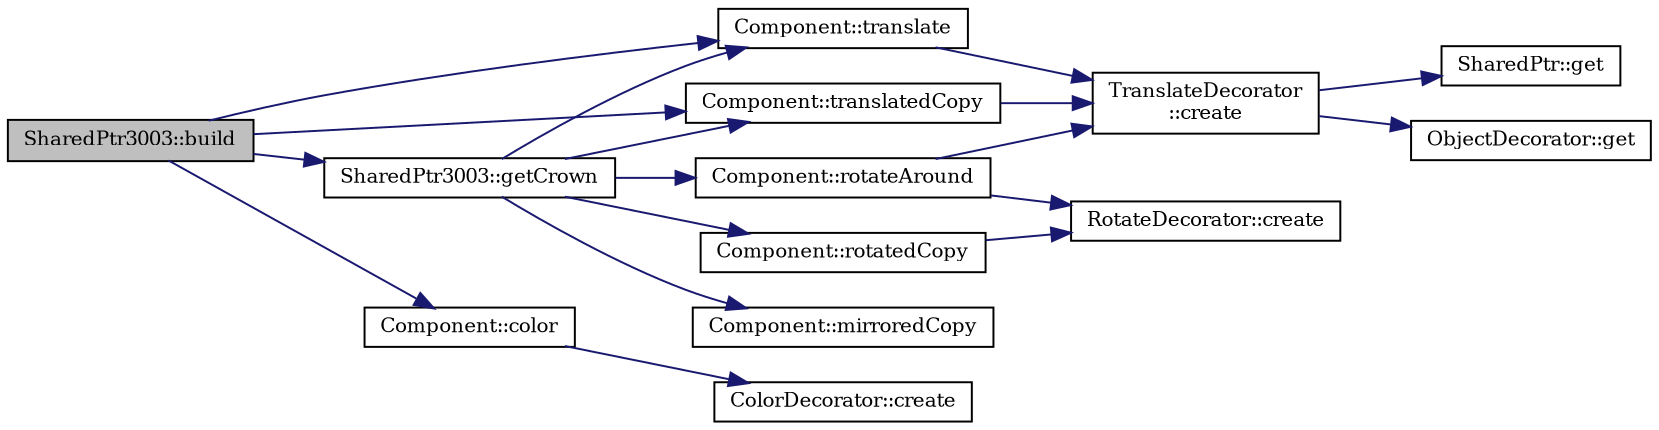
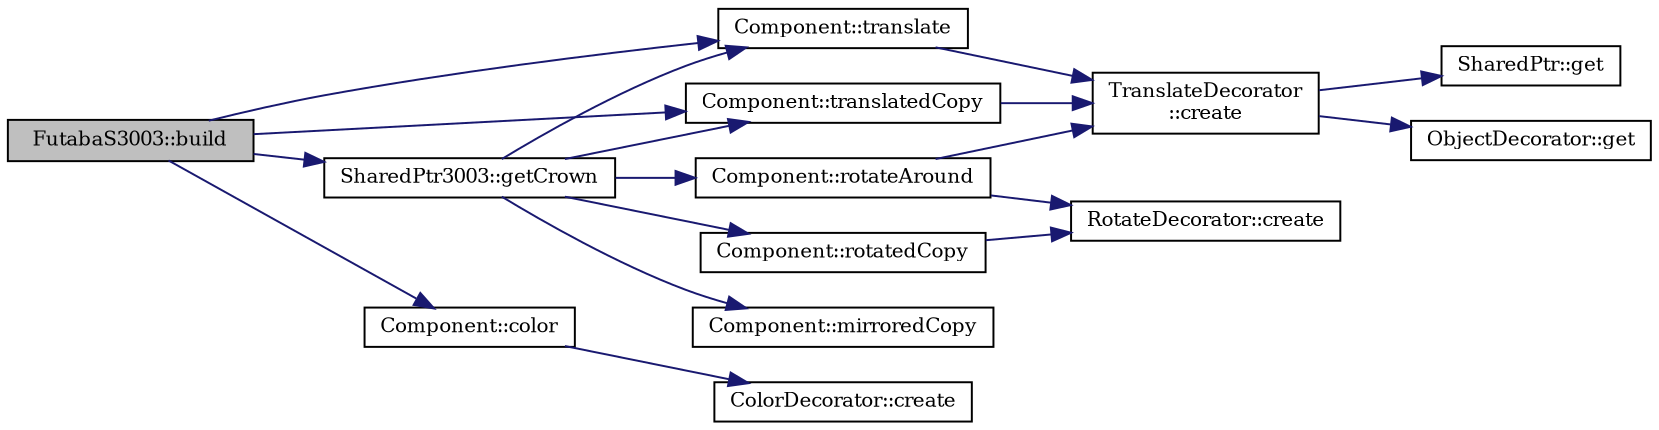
(131, 141) -> (131, 141)
